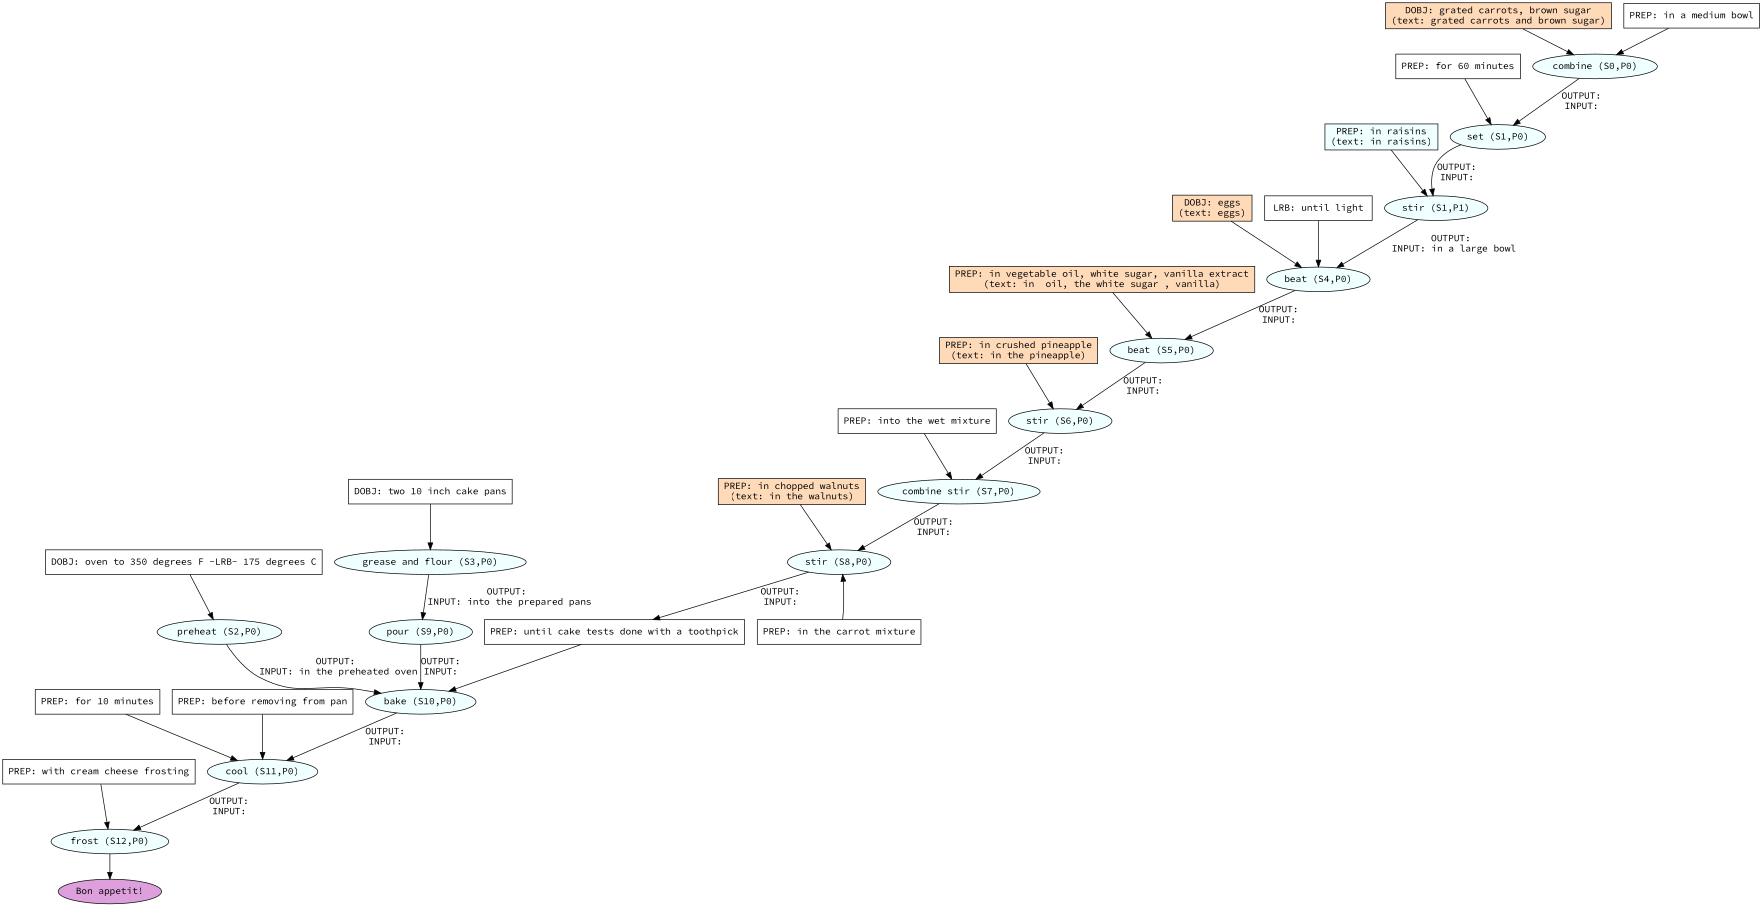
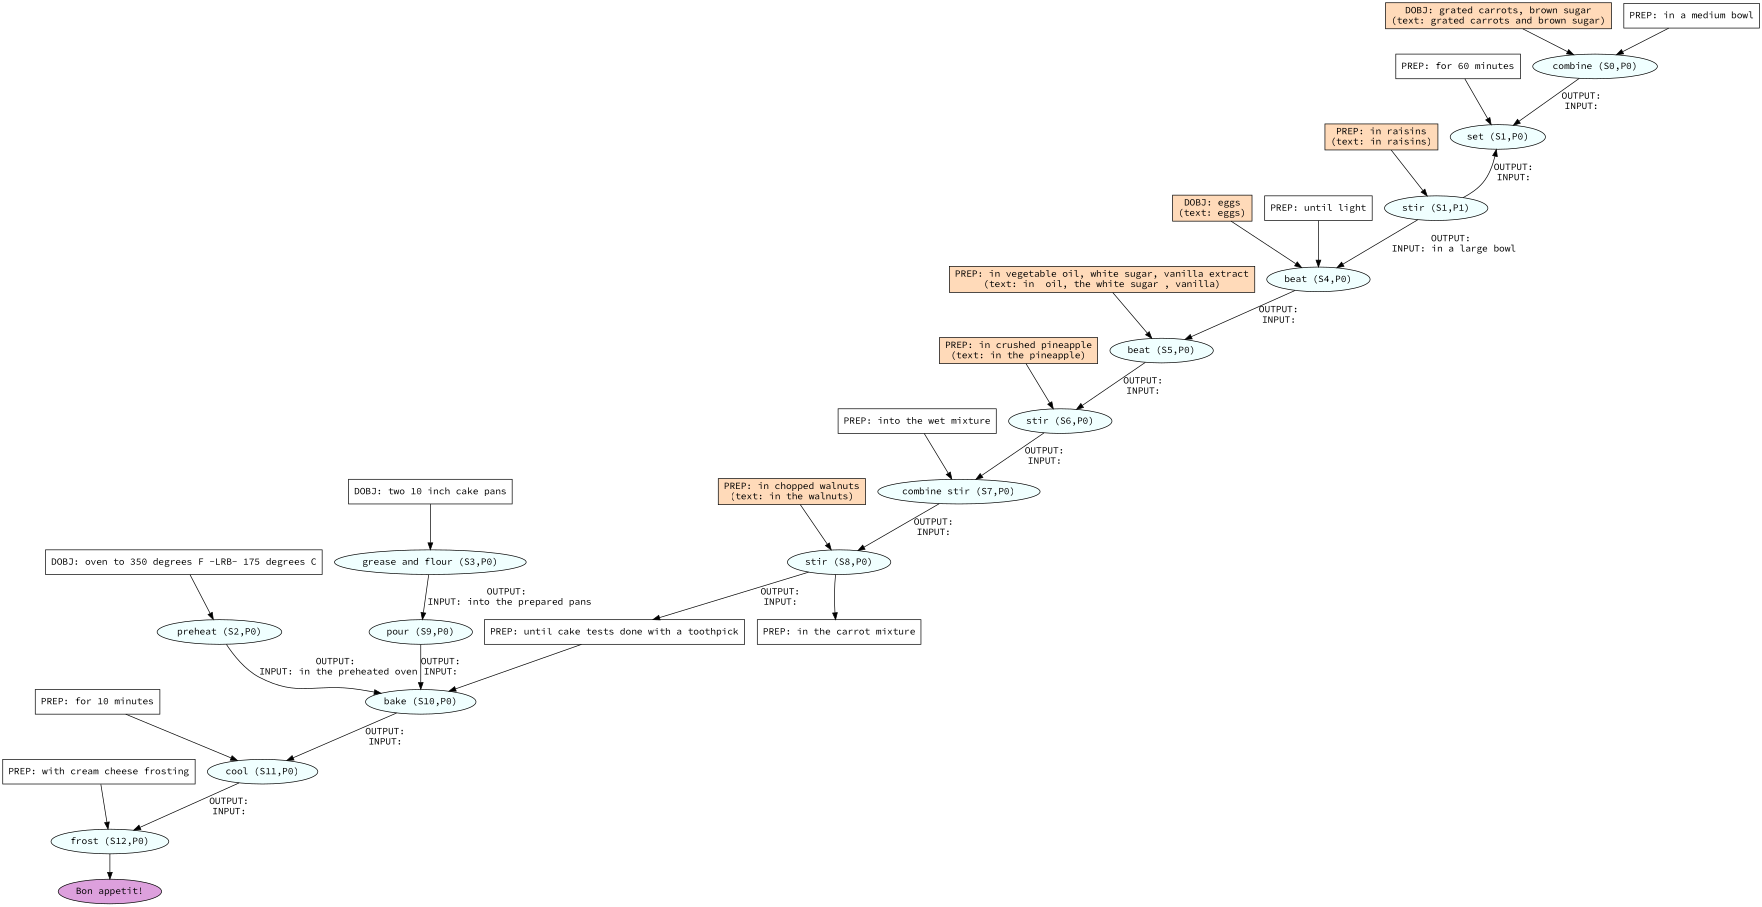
(1381, 137) -> (1381, 137)
(1438, 161) -> (1484, 181)
(1318, 208) -> (1318, 208)
(844, 601) -> (835, 594)
(263, 702) -> none
